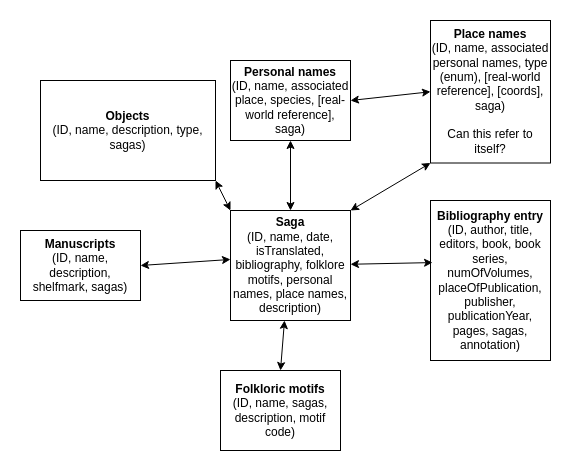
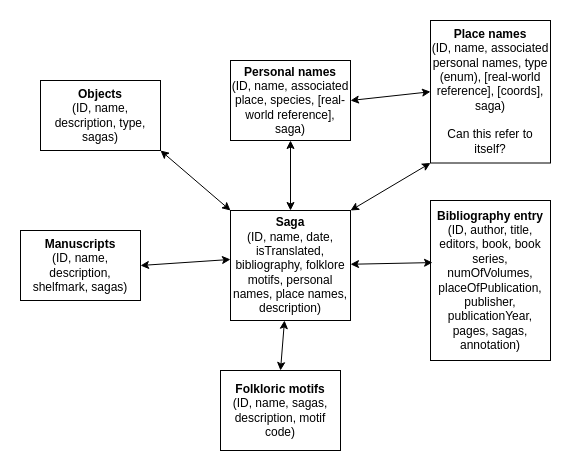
(128, 131) -> (101, 116)
